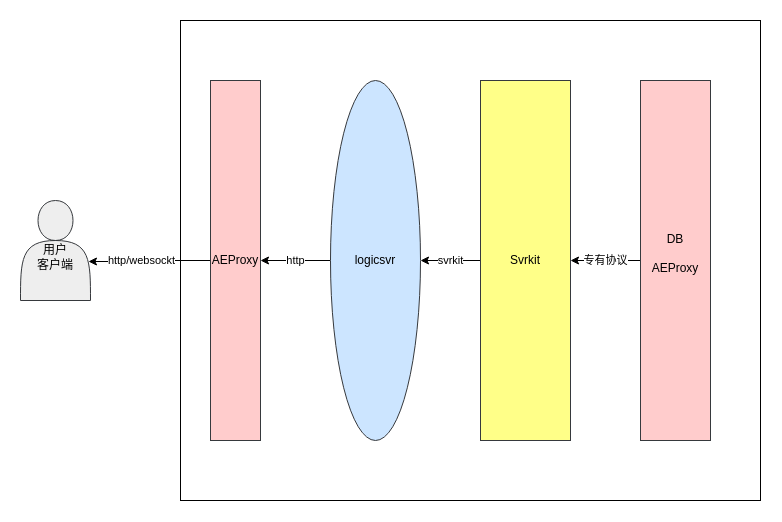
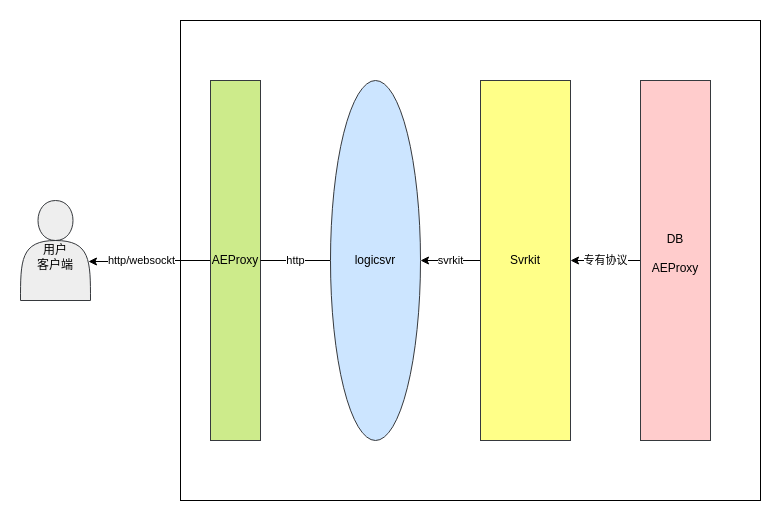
(236, 261) -> (236, 261)
(268, 261) -> (266, 261)
